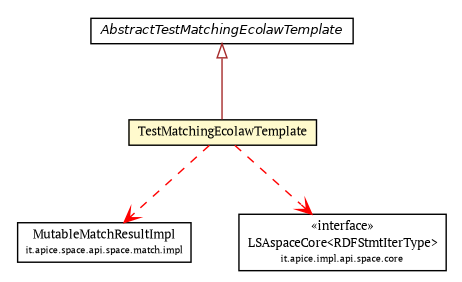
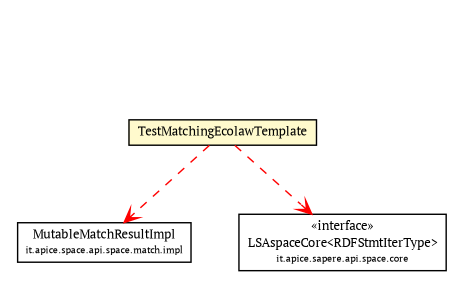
(222, 31) -> none
(343, 259) -> (343, 259)
